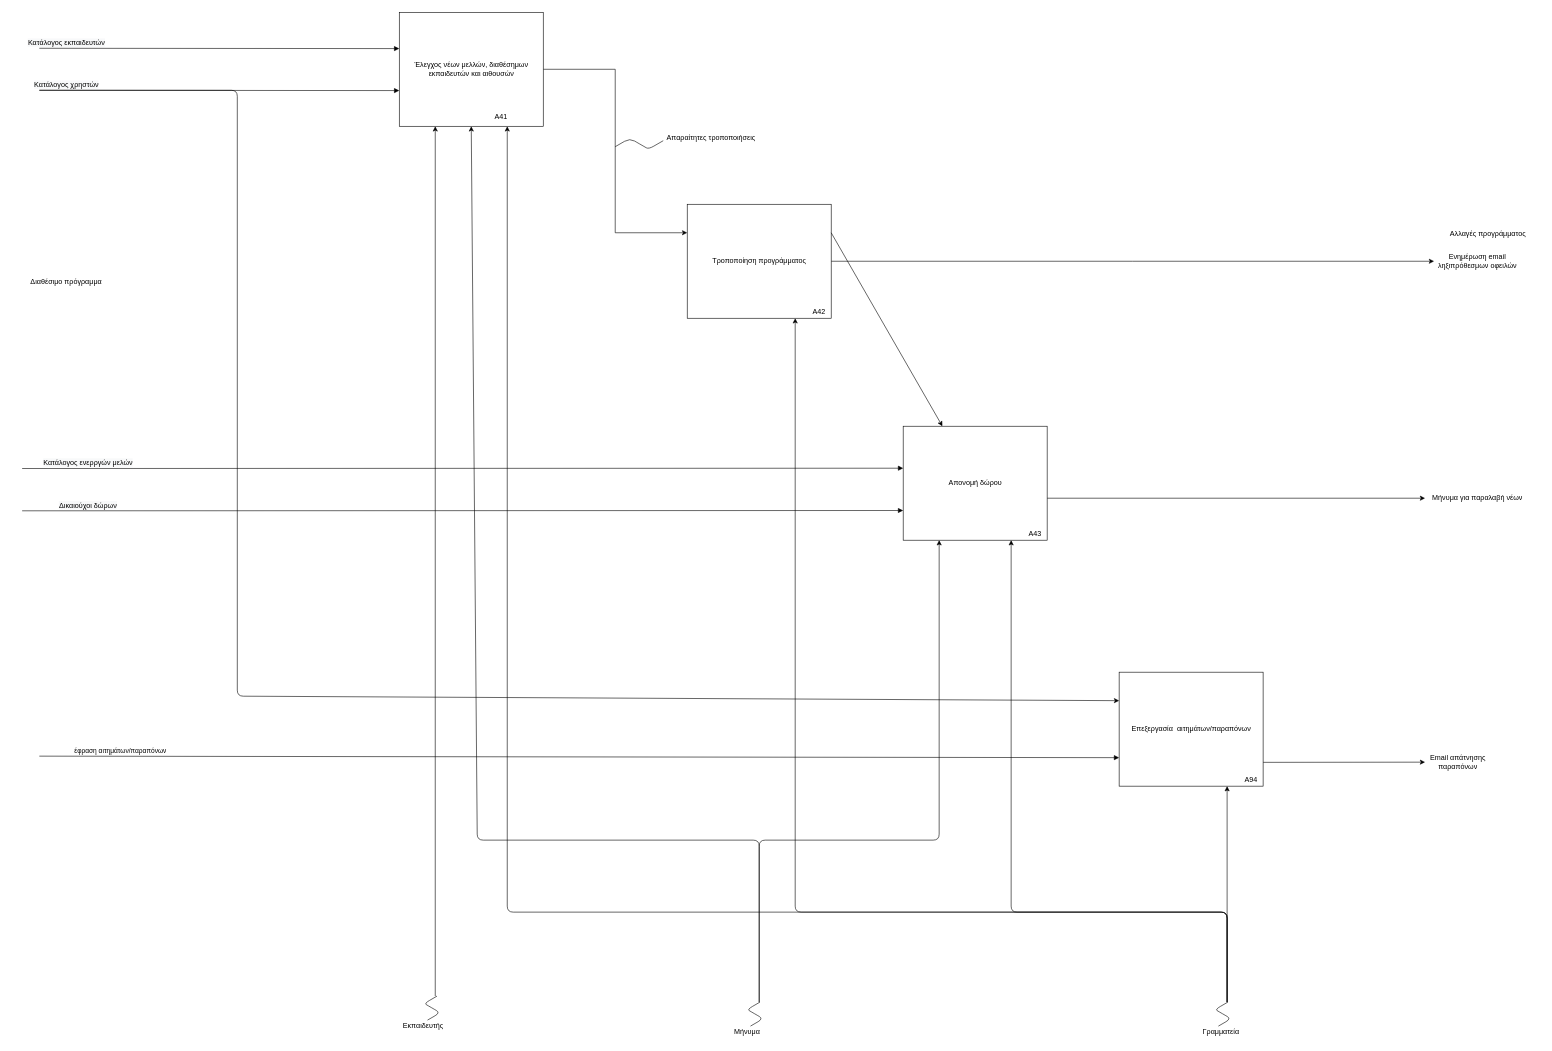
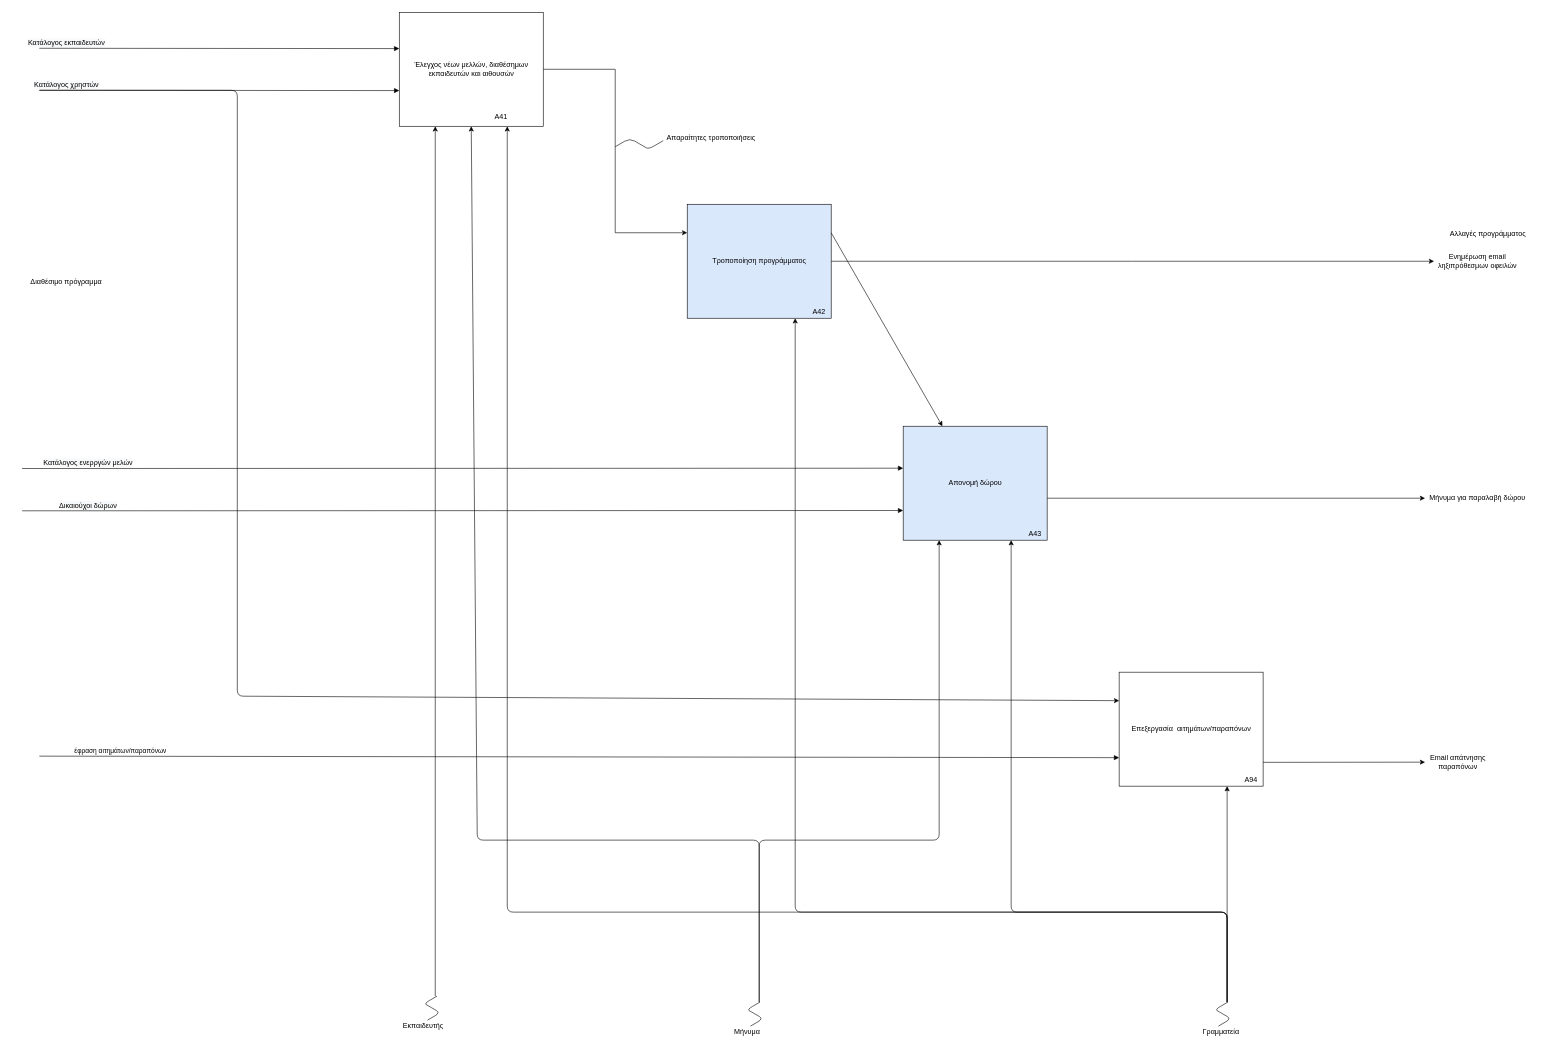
(759, 261) -> (759, 261)
(975, 483) -> (975, 483)
(1478, 498) -> (1478, 498)
